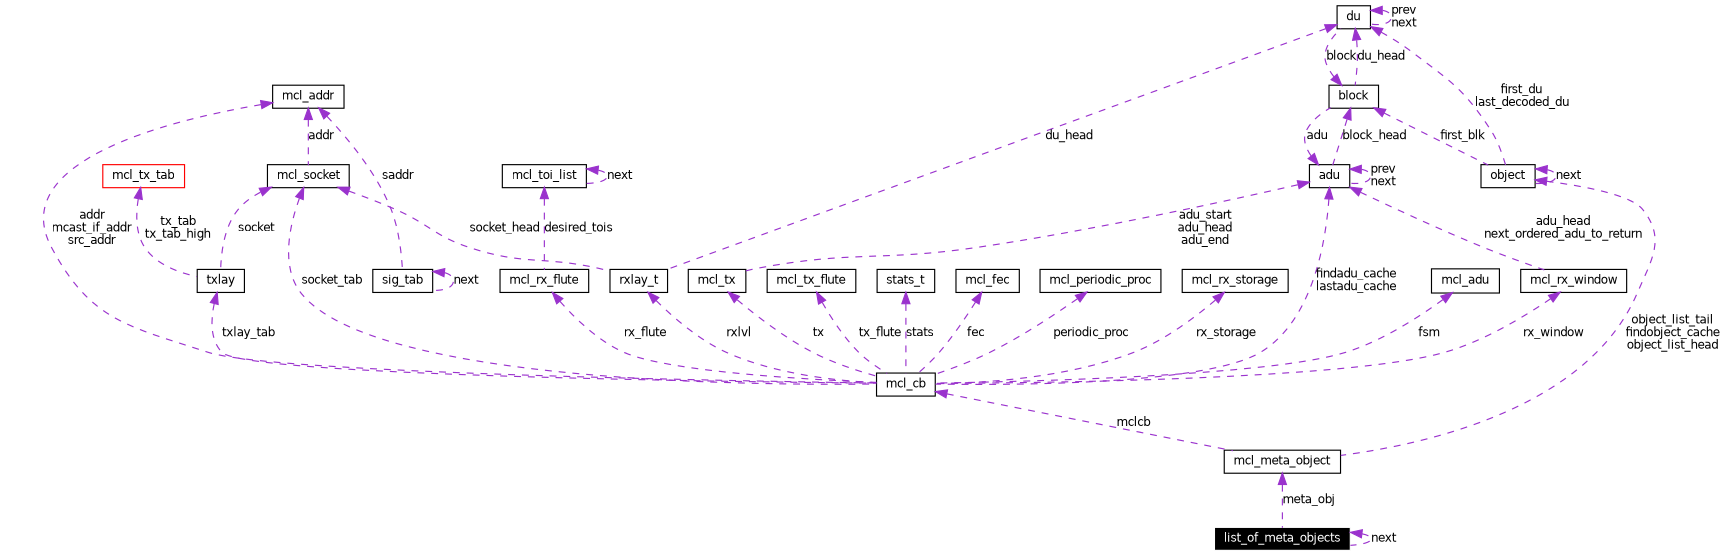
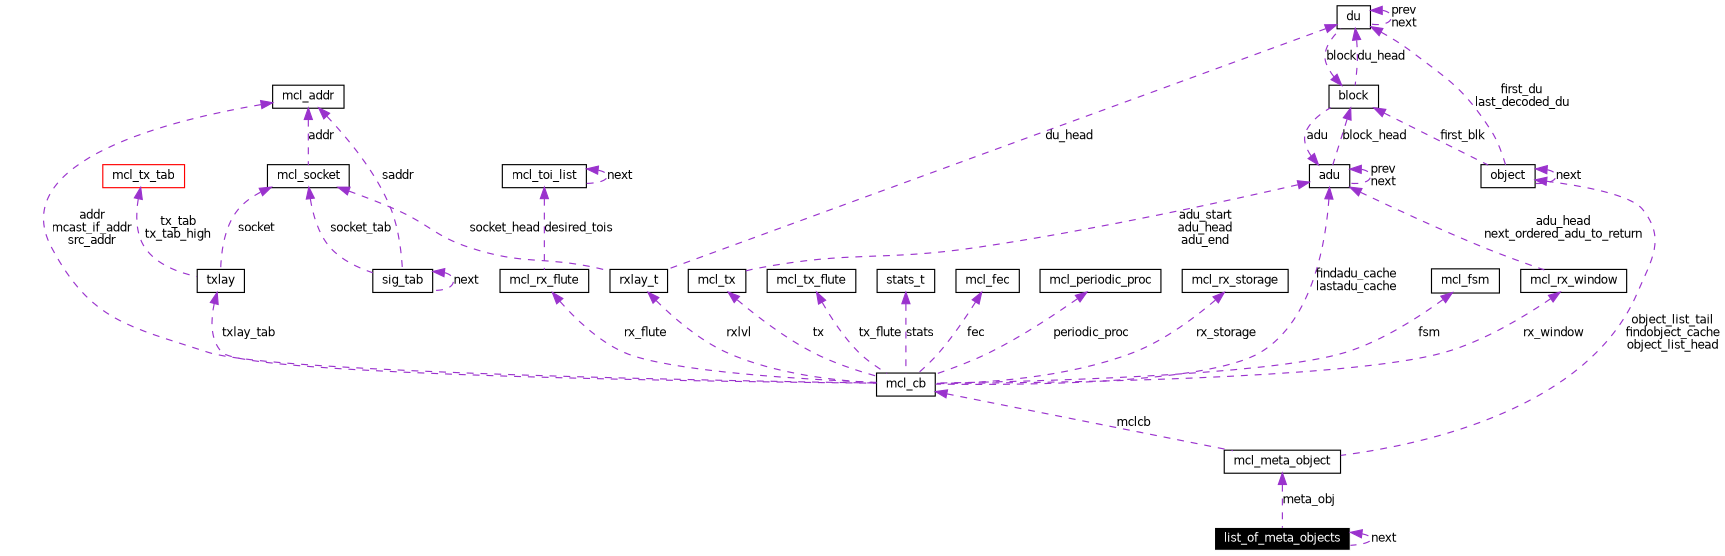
(1465, 281) -> (1465, 281)
(532, 368) -> (329, 246)
